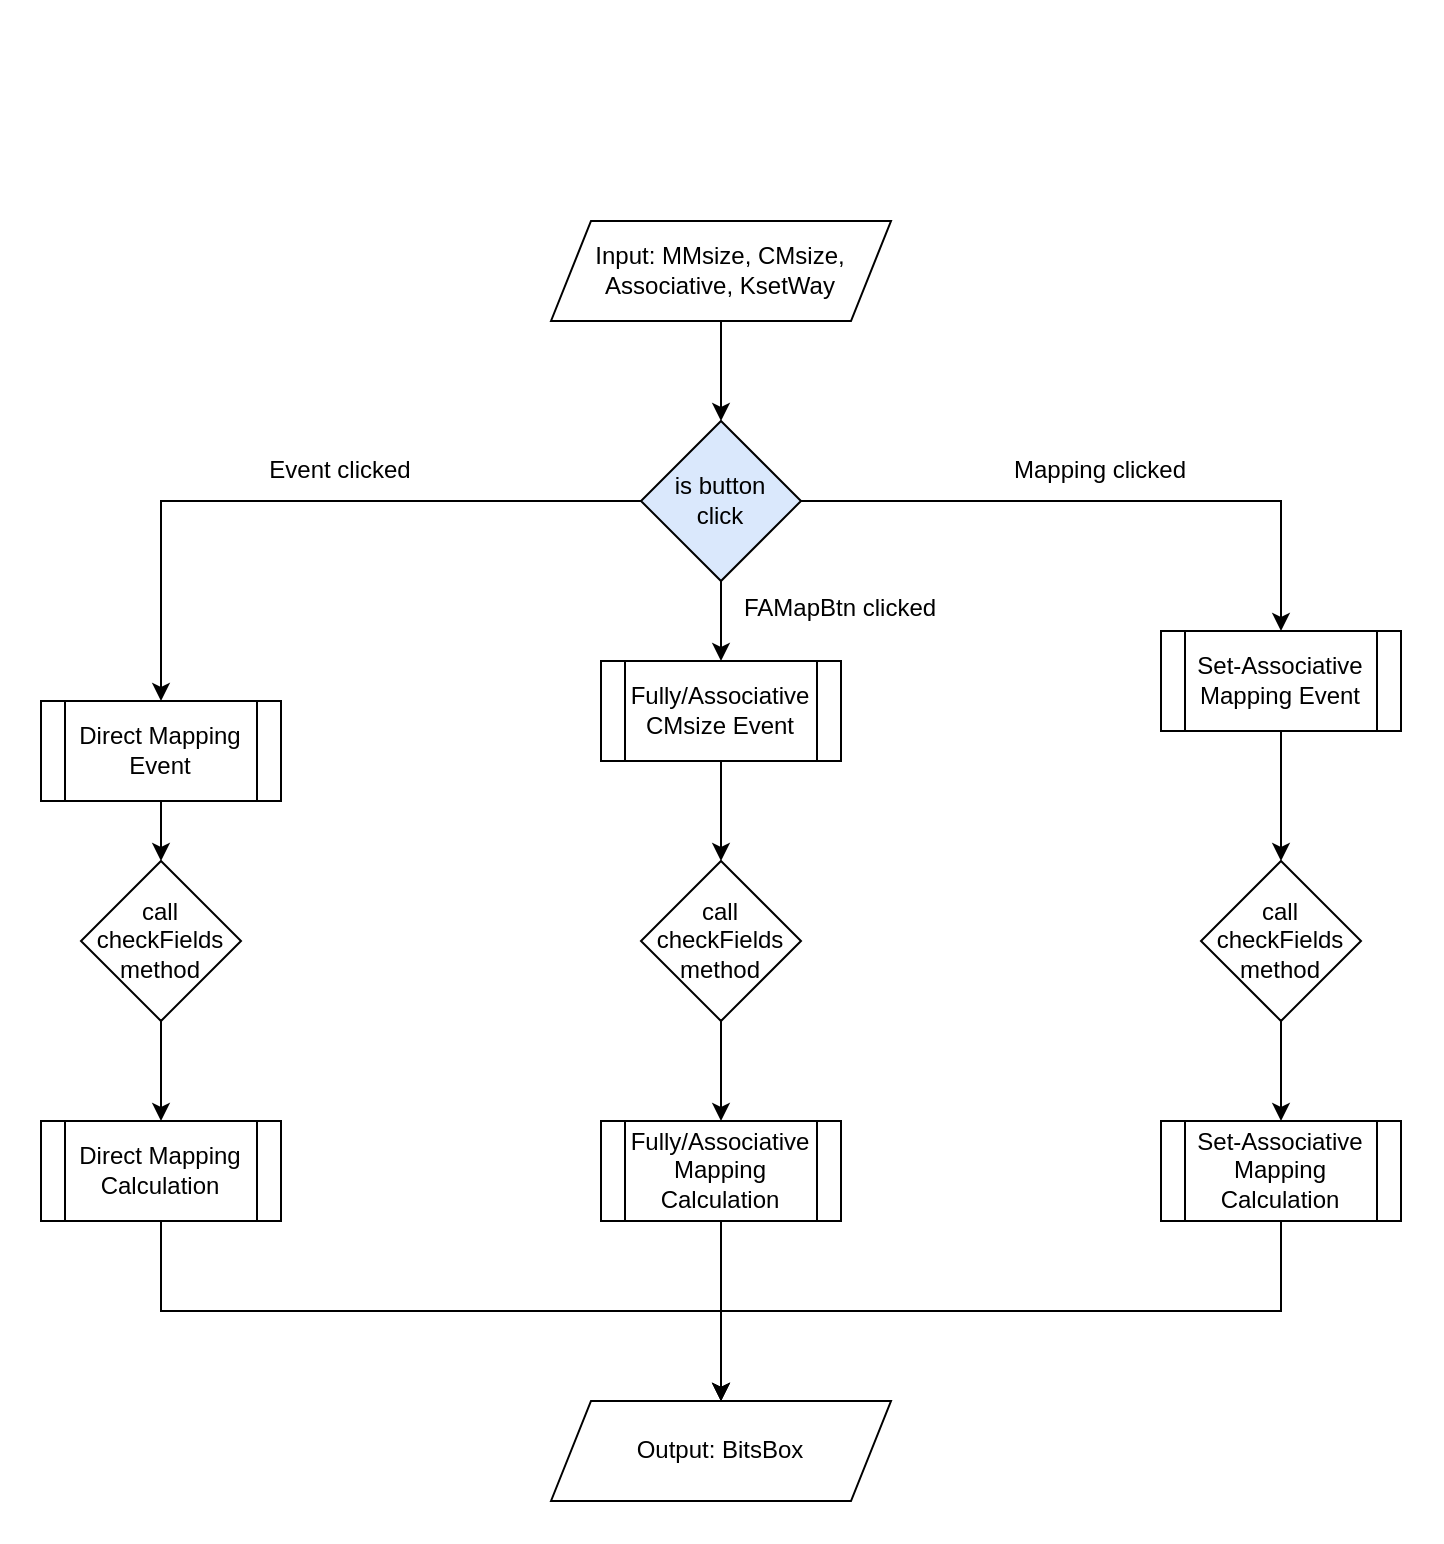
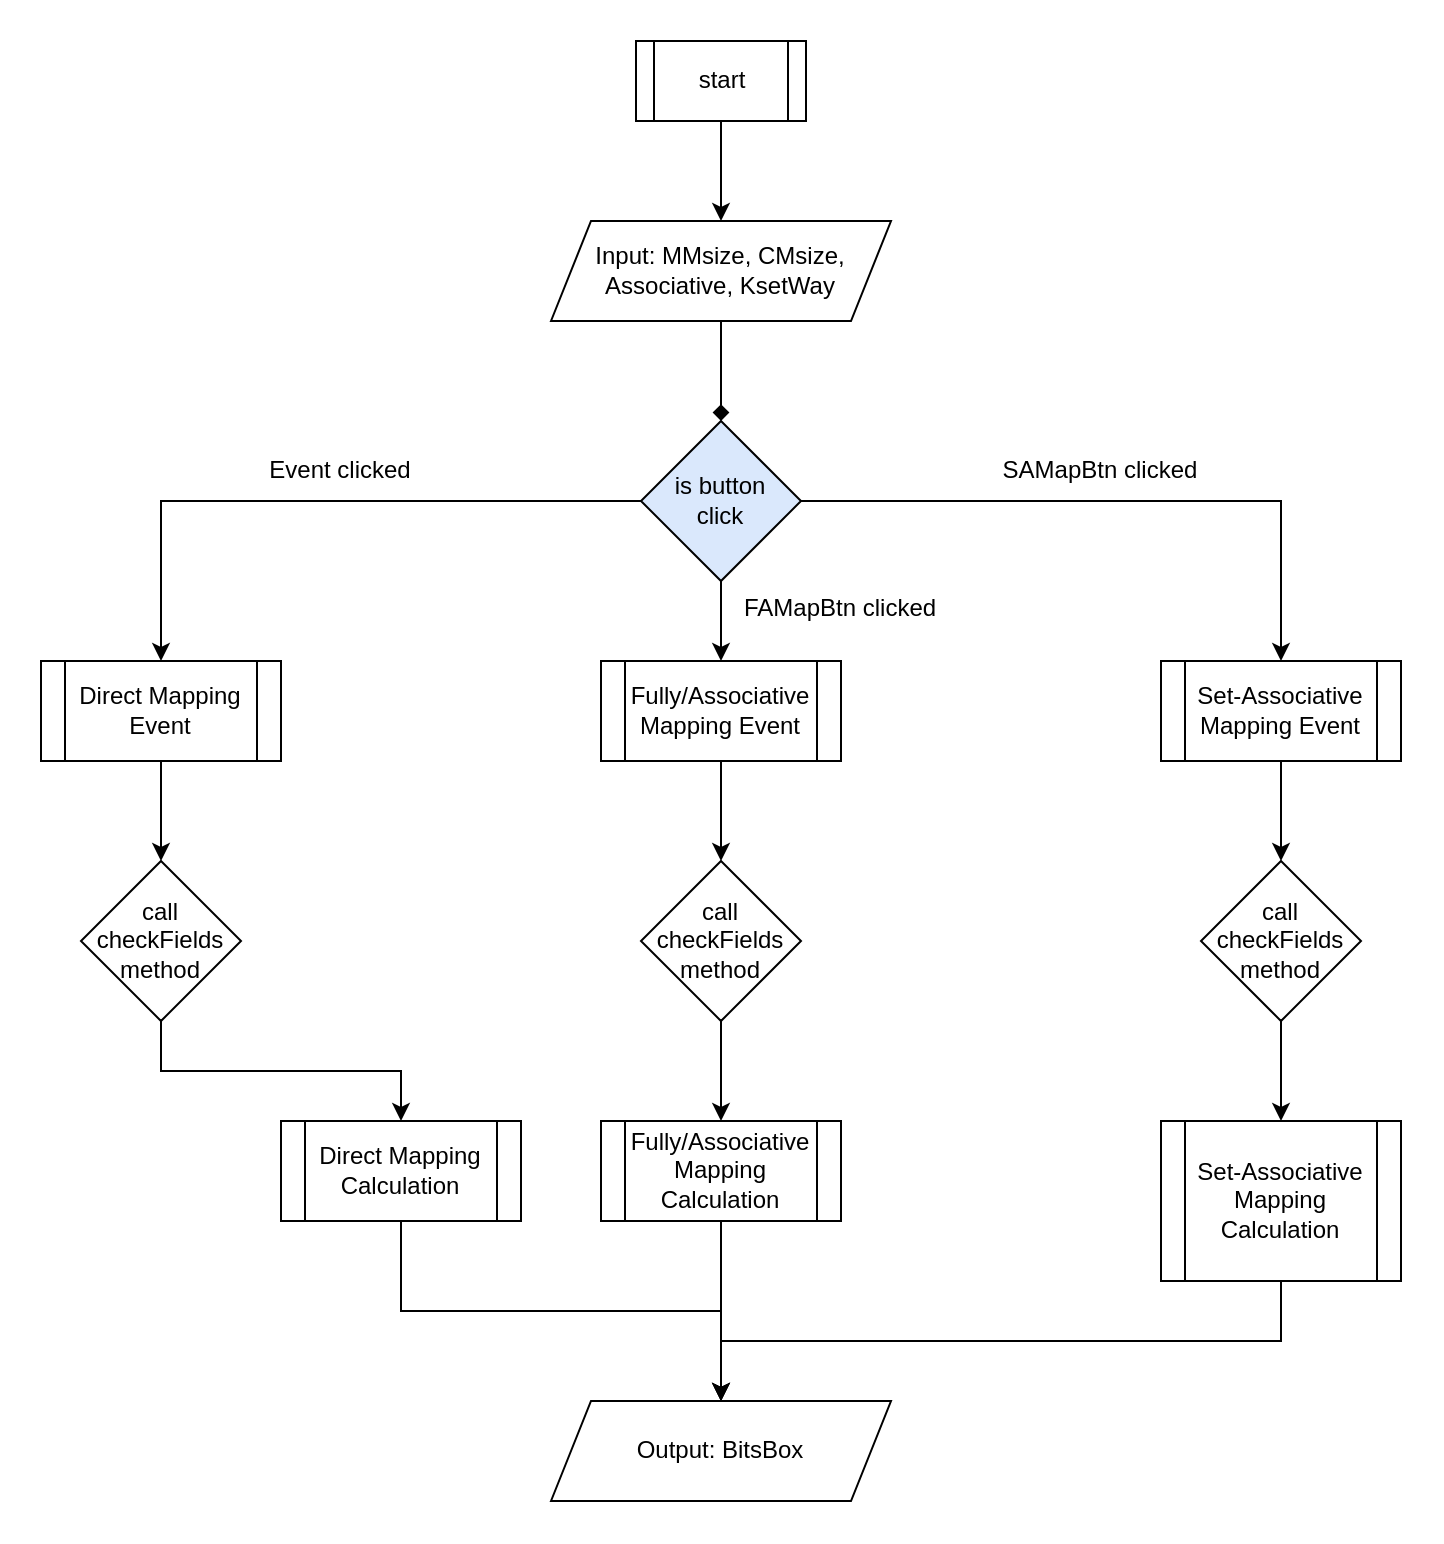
none -> (721, 81)
none -> (721, 164)
(721, 406) -> (721, 405)
(1101, 471) -> (1101, 471)
(1281, 681) -> (1281, 711)
(721, 711) -> (721, 711)
(161, 751) -> (161, 711)
(161, 1171) -> (401, 1171)
(1281, 1171) -> (1281, 1201)
